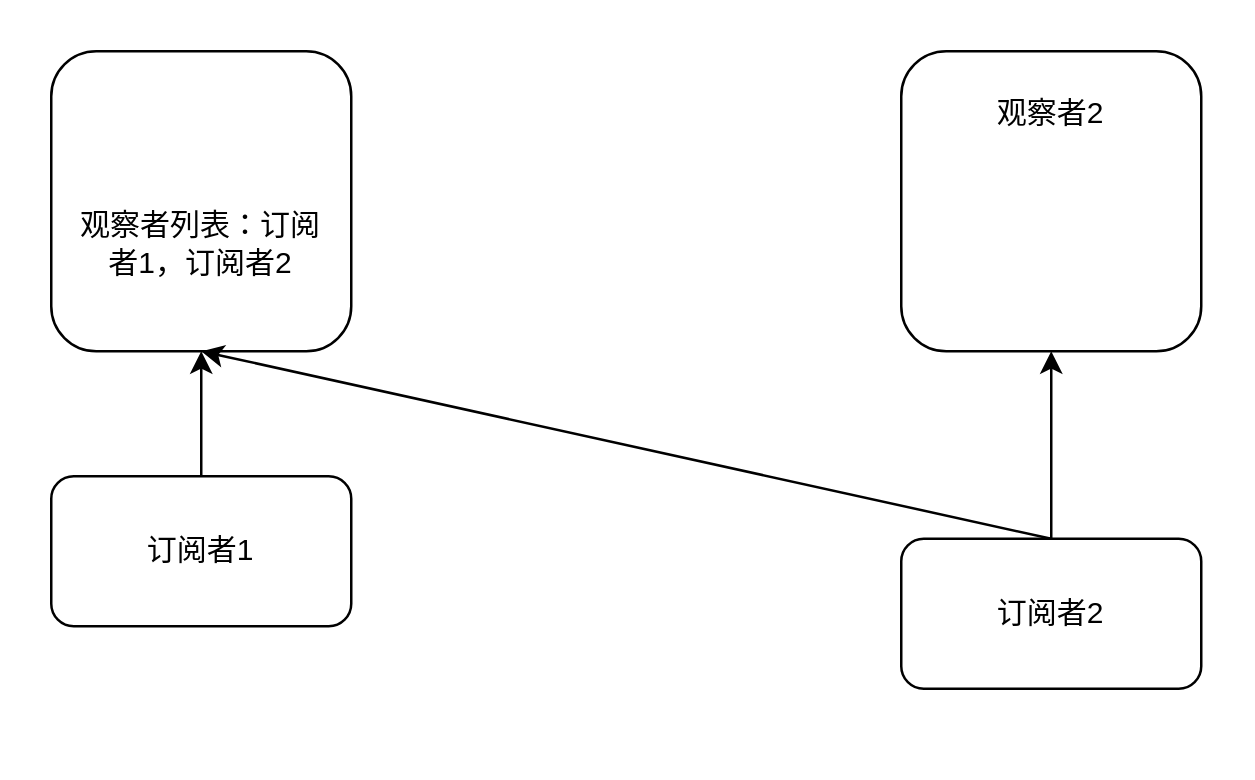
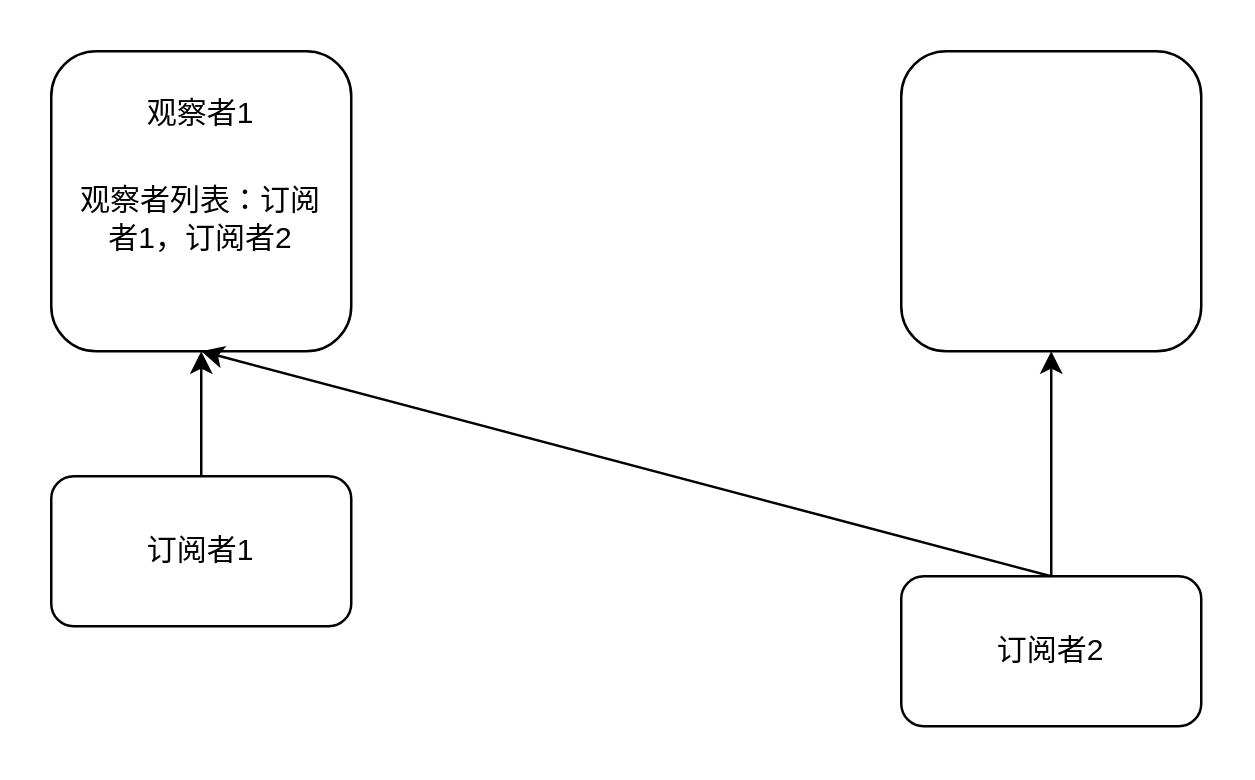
none -> (201, 114)
(1051, 114) -> none
(201, 244) -> (201, 219)
(1051, 614) -> (1051, 651)
